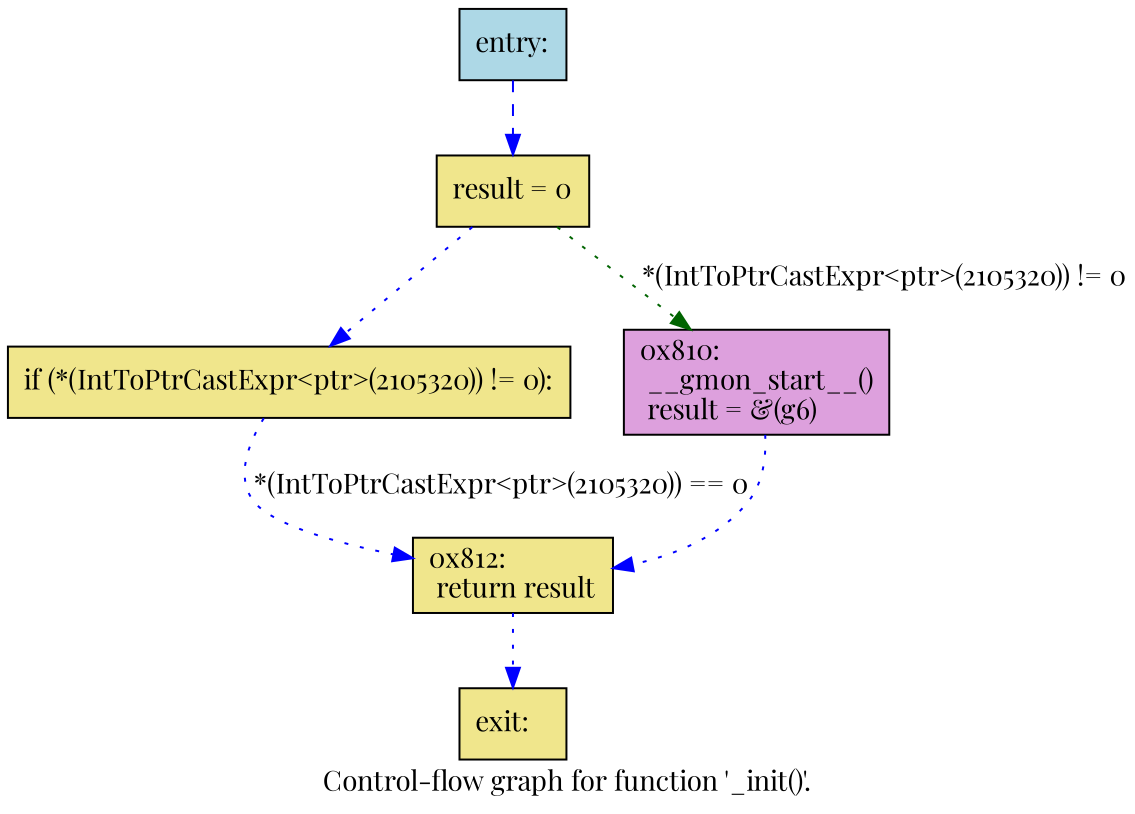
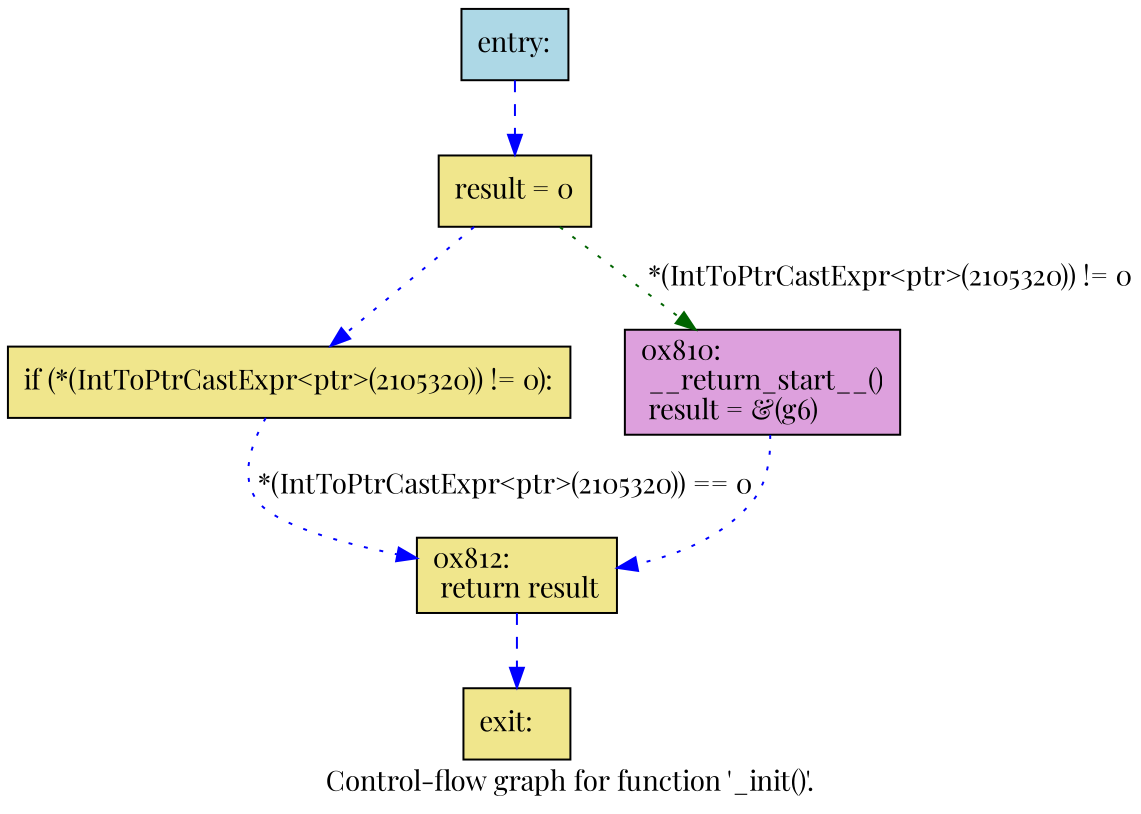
(757, 381) -> (763, 381)
(513, 640) -> (517, 640)
